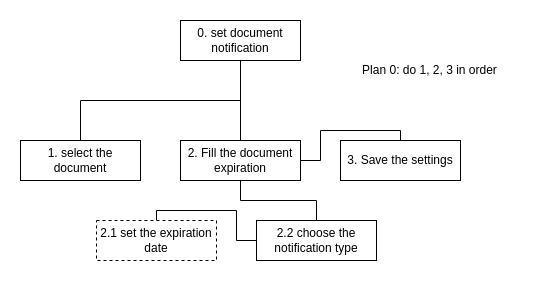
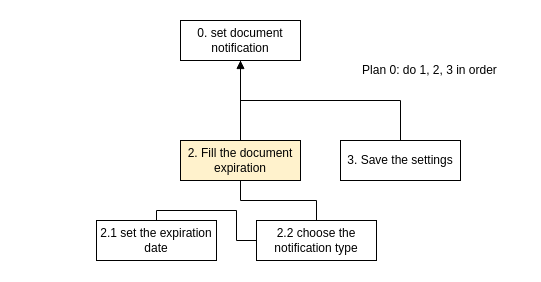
(140, 101) -> none
(241, 103) -> (241, 102)
(337, 131) -> (338, 101)
(81, 161) -> none
(241, 161) -> (241, 161)
(157, 241) -> (157, 241)
